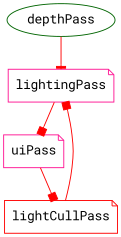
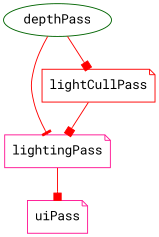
(46, 180) -> (75, 49)
